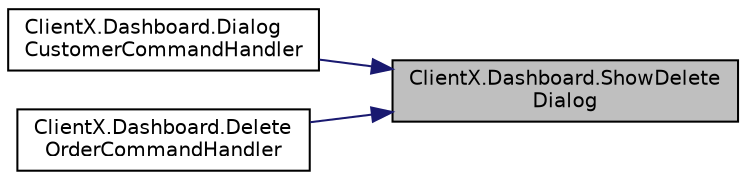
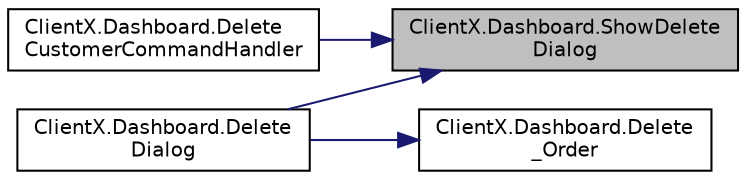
(164, 40) -> (164, 40)
(164, 140) -> (164, 140)
none -> (565, 140)
